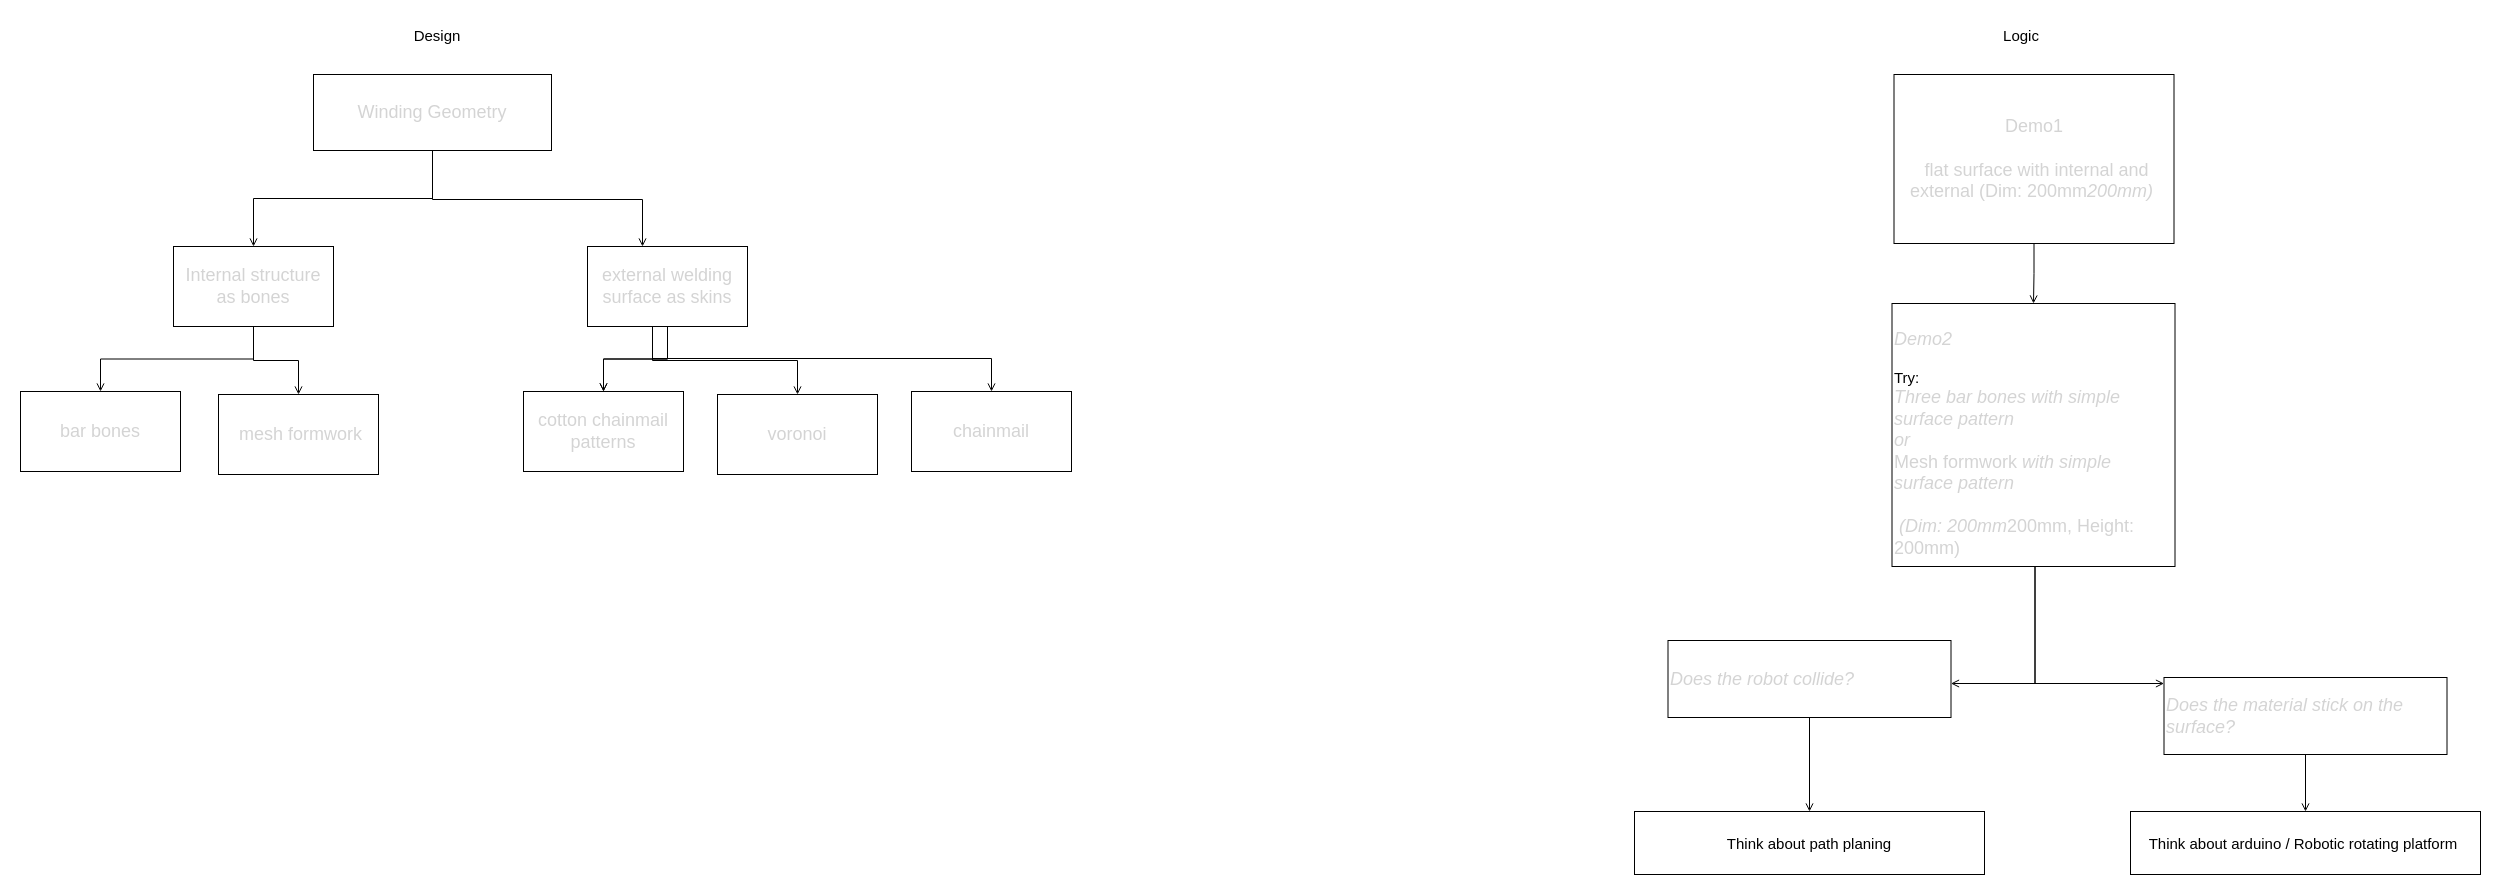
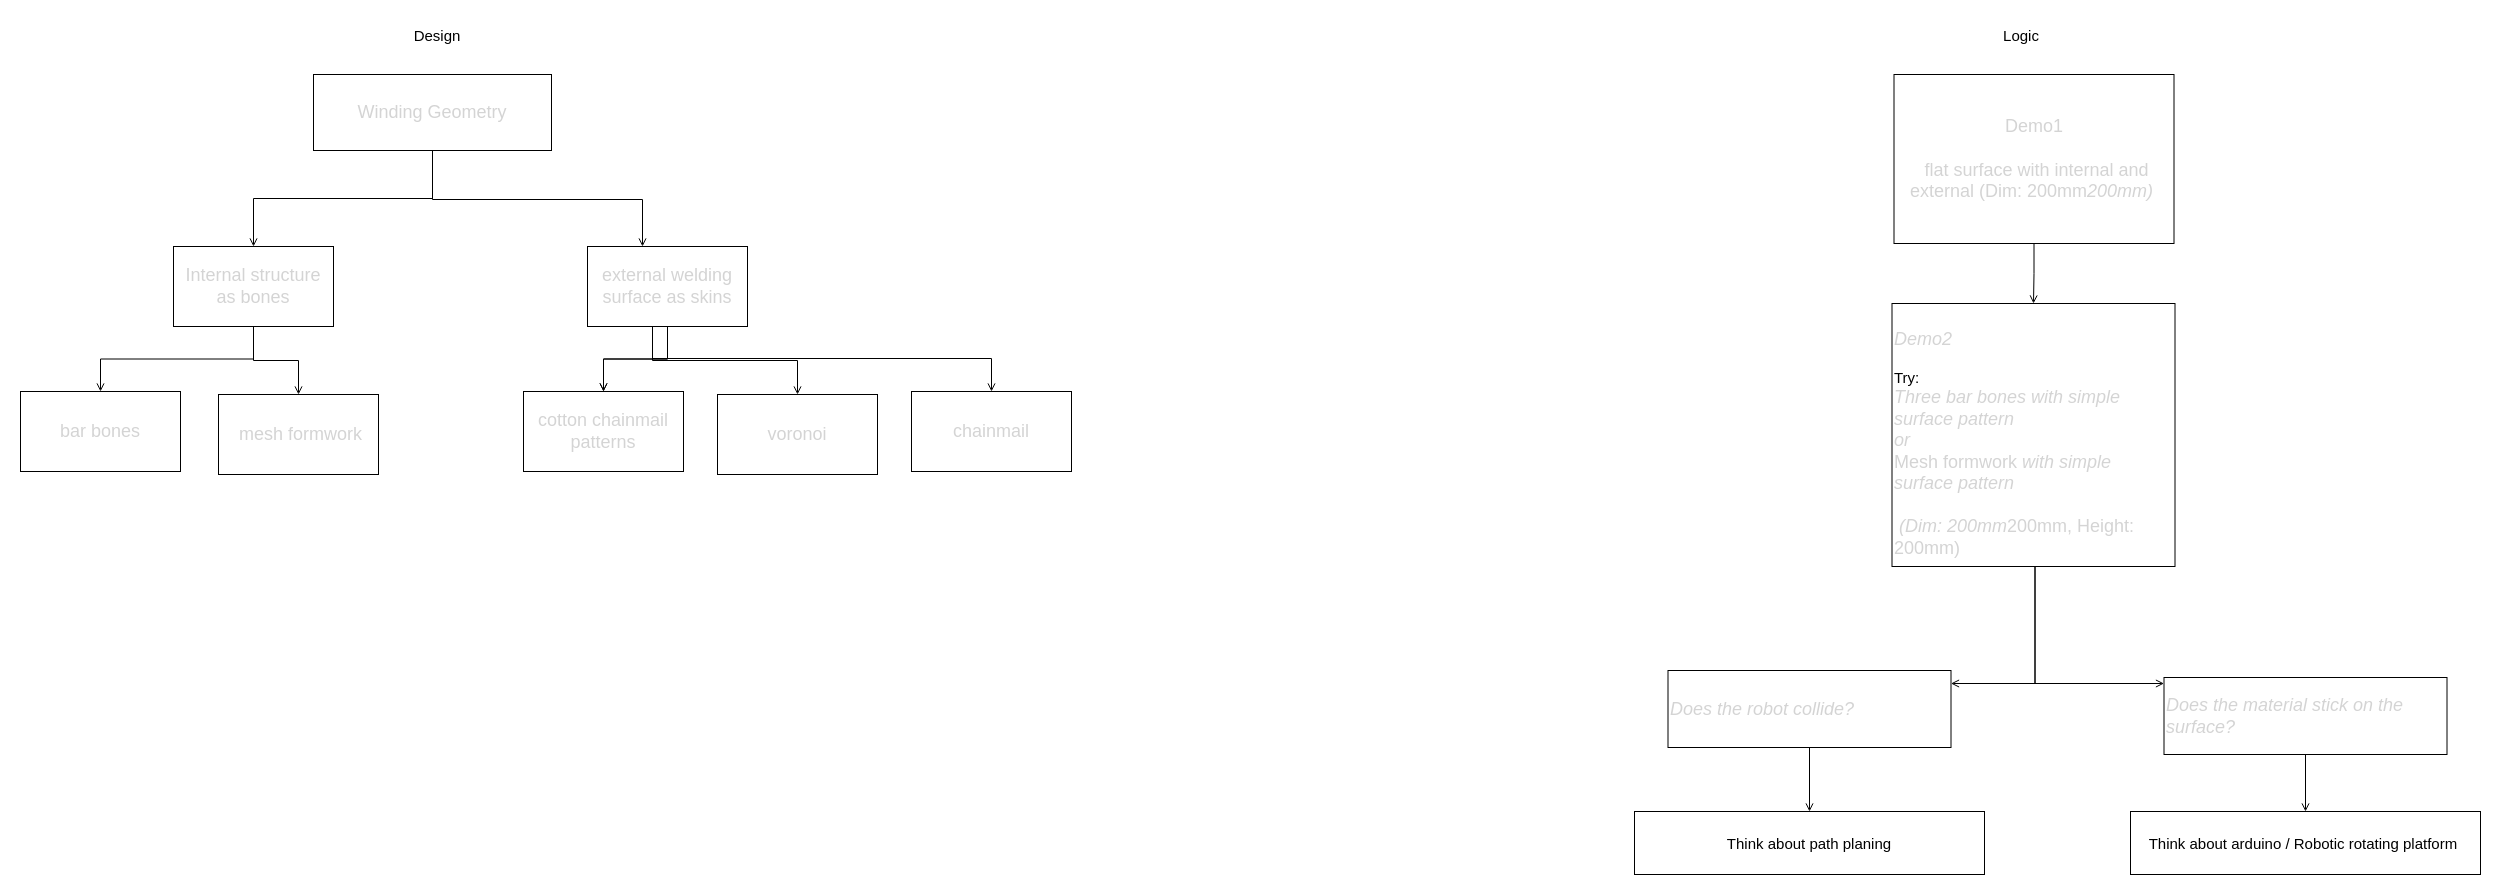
(1810, 679) -> (1810, 709)
